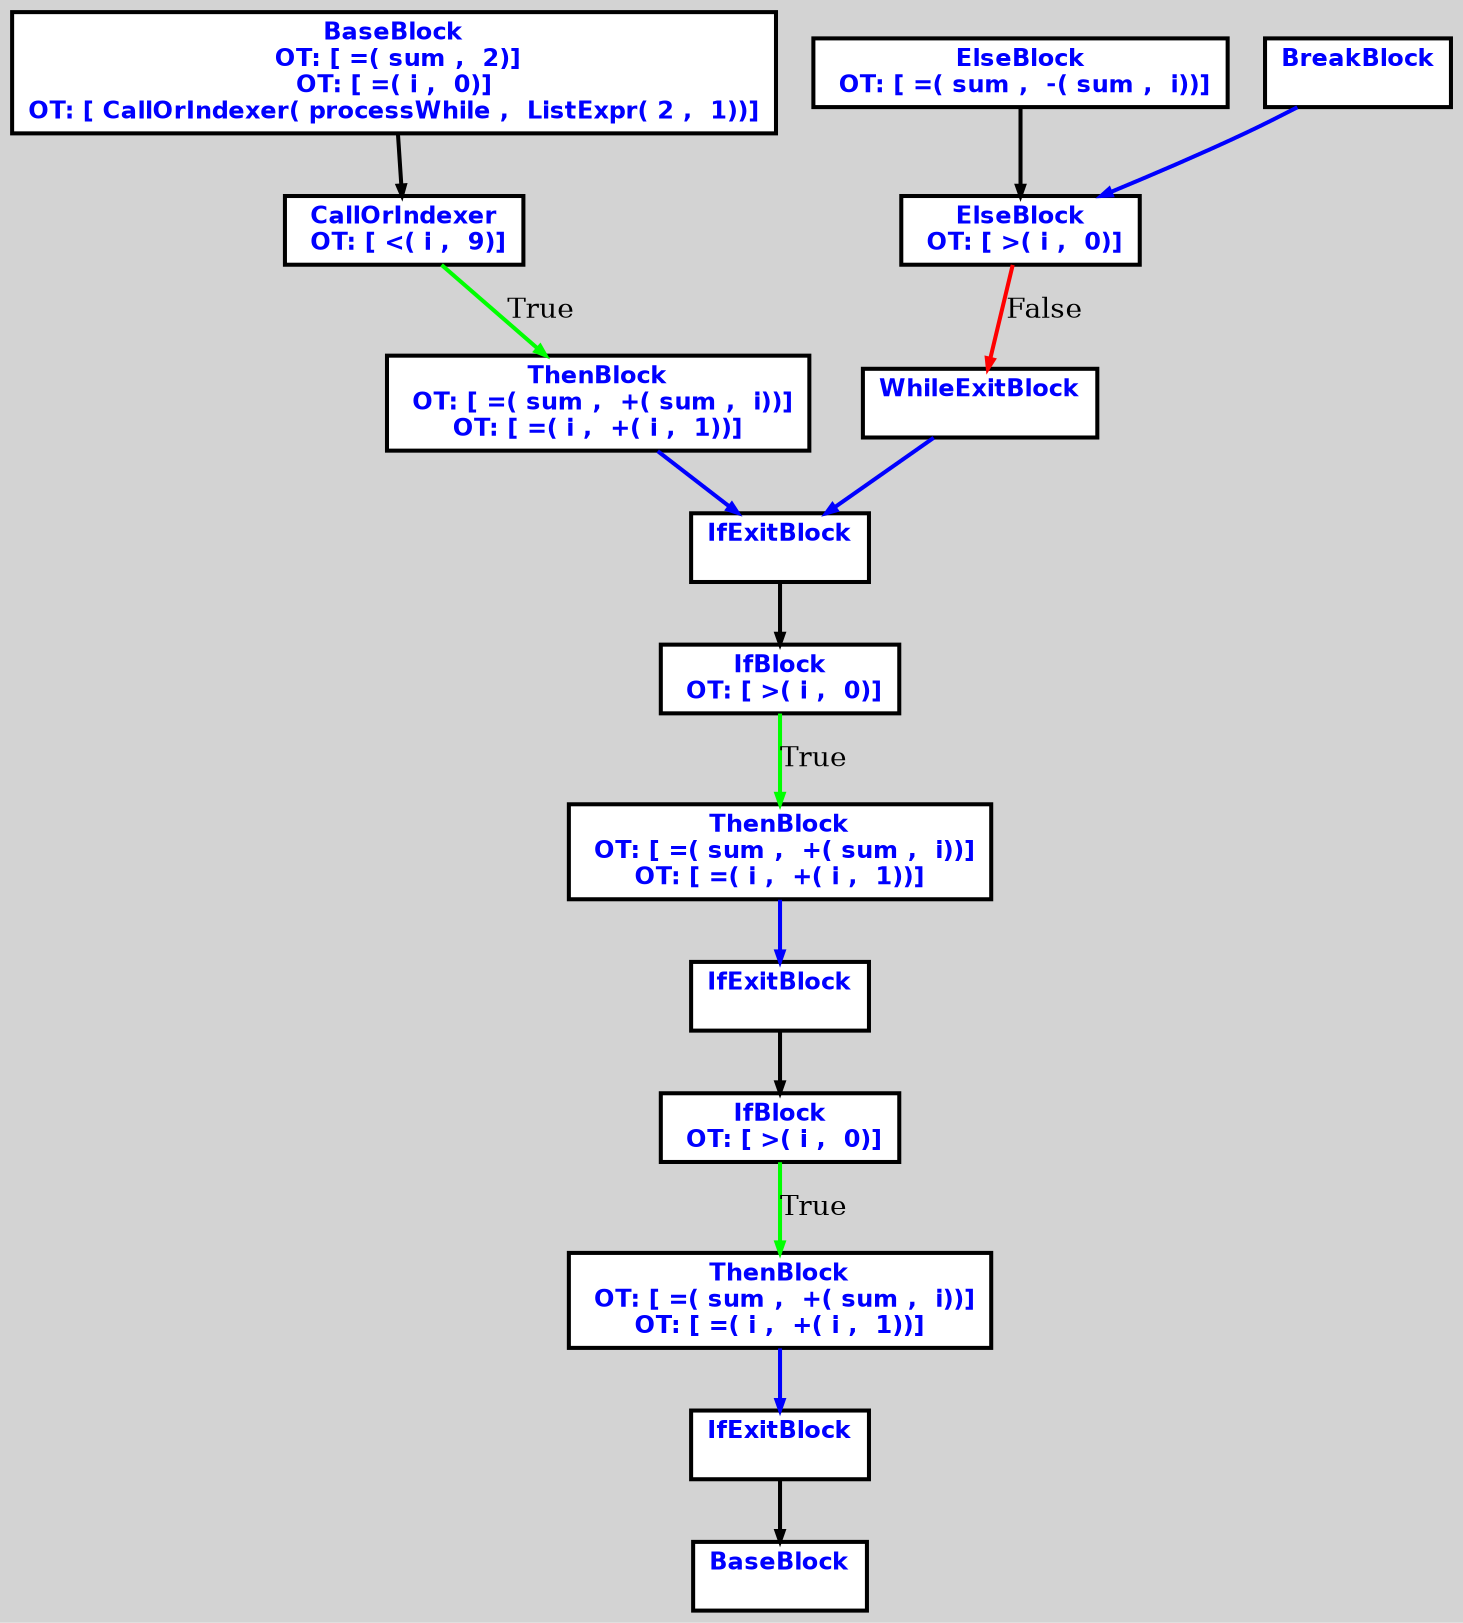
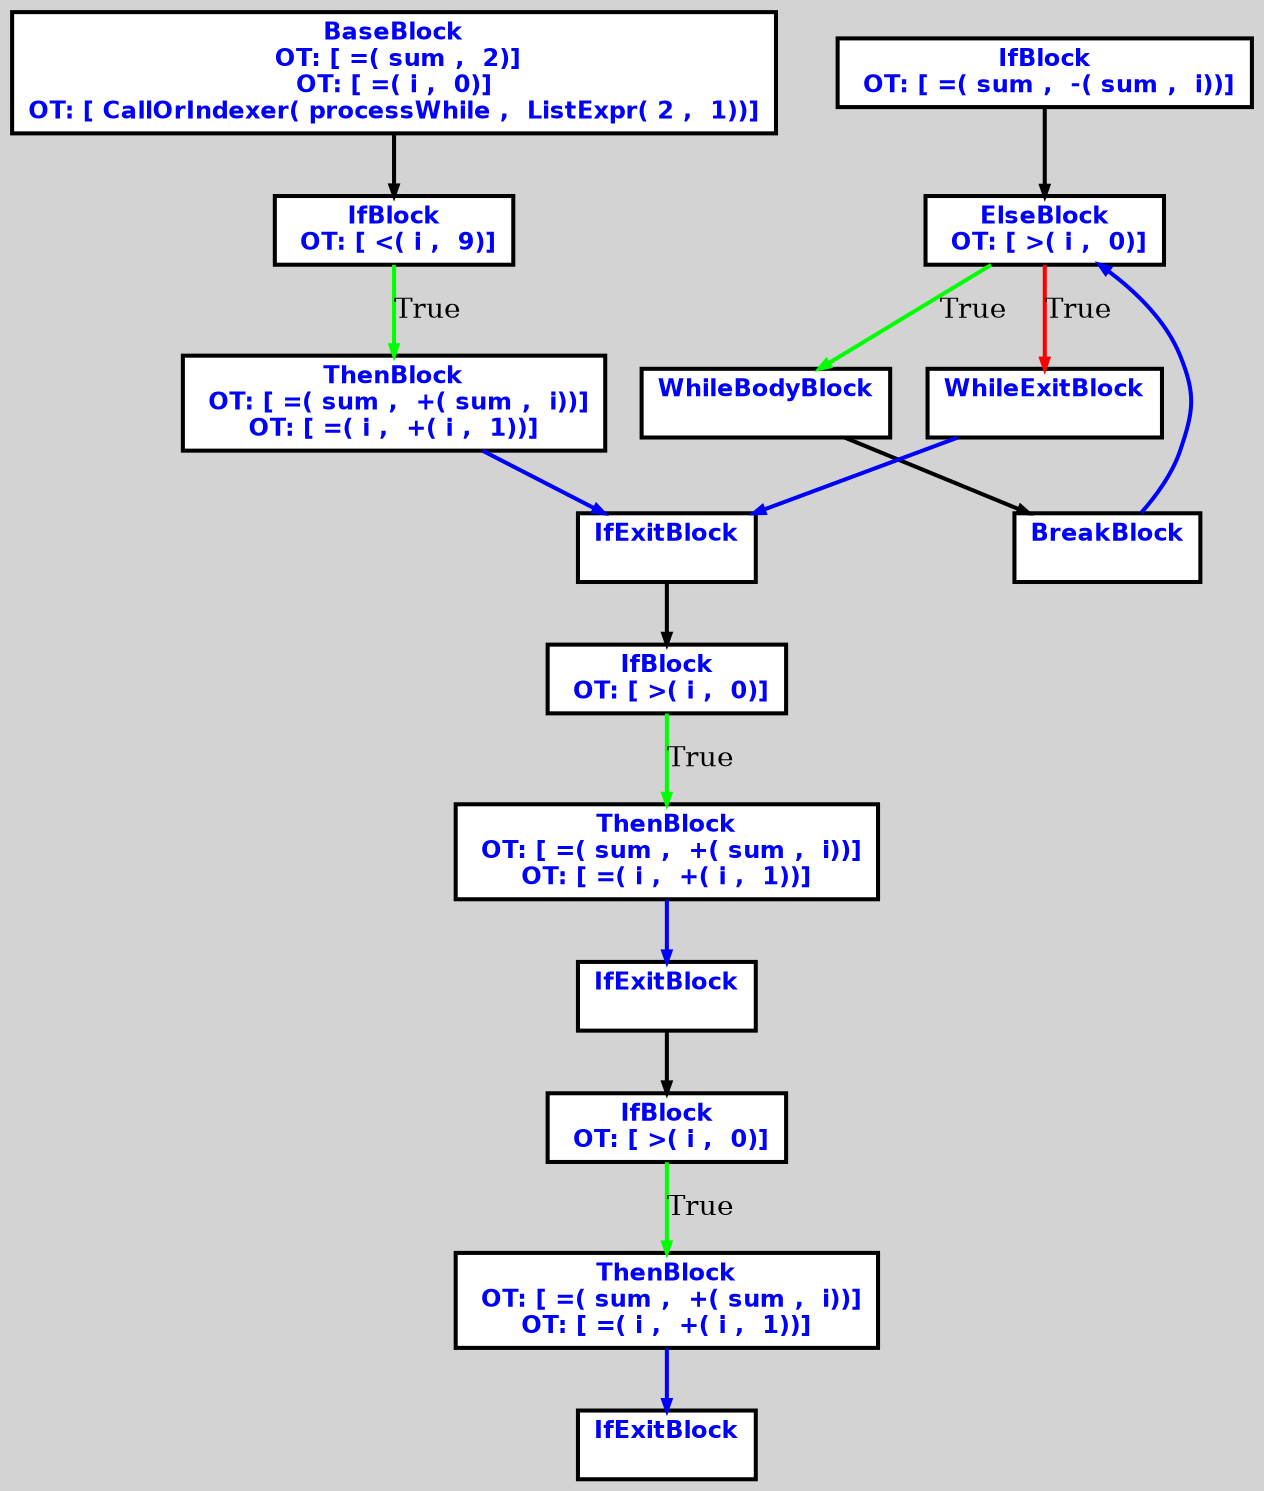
(1021, 73) -> (1045, 73)
(404, 230) -> (394, 230)
(1045, 310) -> (1079, 310)
none -> (766, 403)
(780, 1576) -> none
